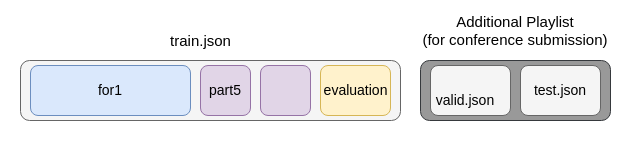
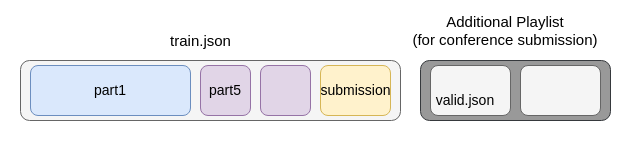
(516, 31) -> (506, 31)
(111, 91) -> (111, 91)
(356, 91) -> (356, 91)
(561, 91) -> none
